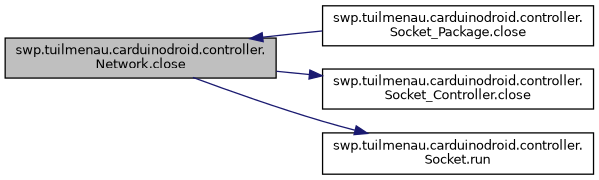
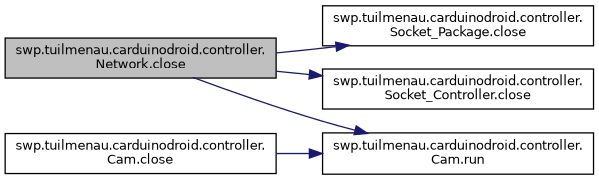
(293, 34) -> (306, 50)
none -> (141, 154)
(458, 154) -> (458, 154)
